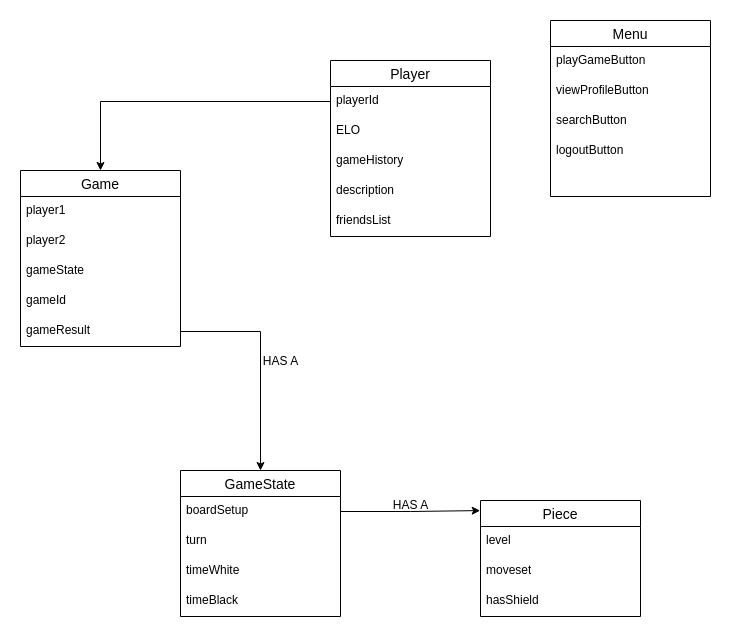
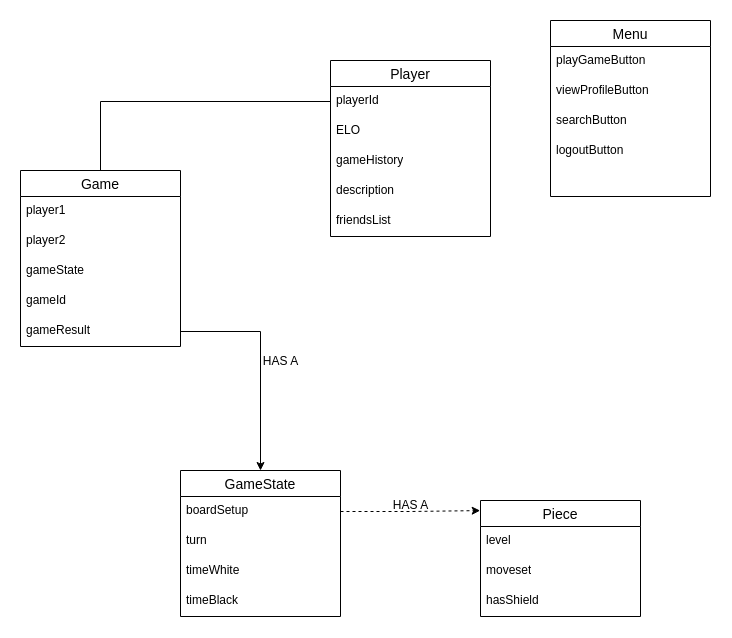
(101, 162) -> (101, 165)
(407, 512) -> (407, 512)
